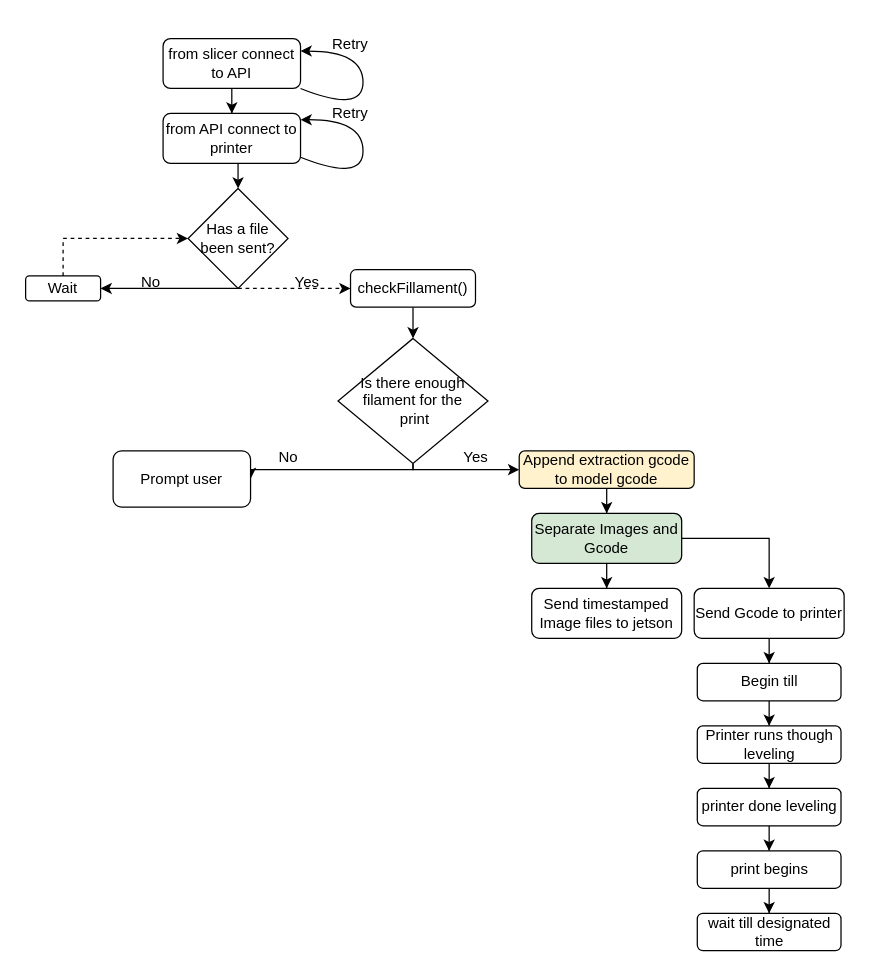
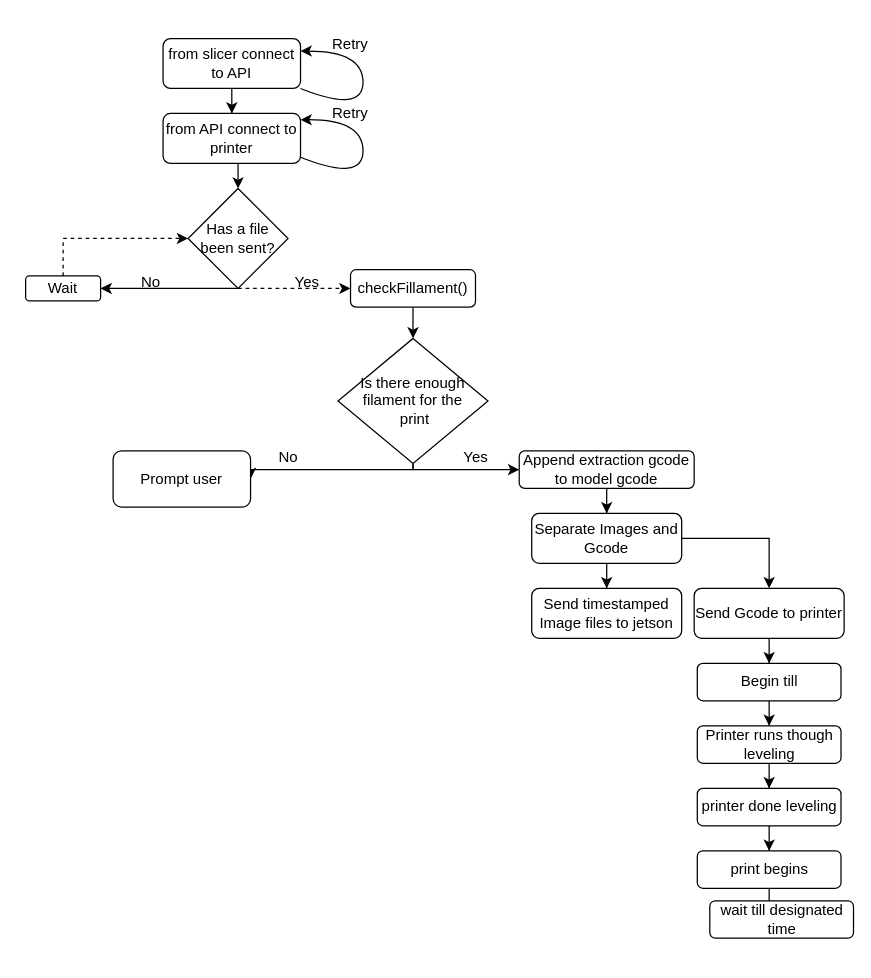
(607, 469) -> (607, 469)
(607, 538) -> (607, 538)
(769, 932) -> (782, 919)
